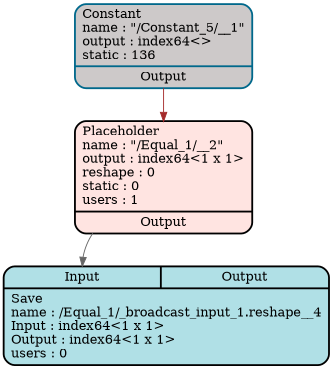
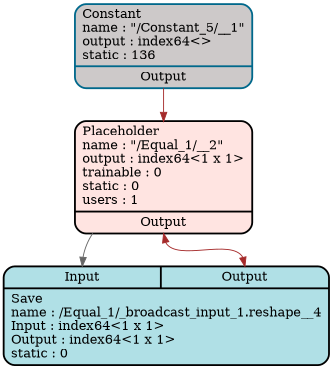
(119, 173) -> (122, 173)
none -> (204, 250)
(39, 354) -> (40, 354)
